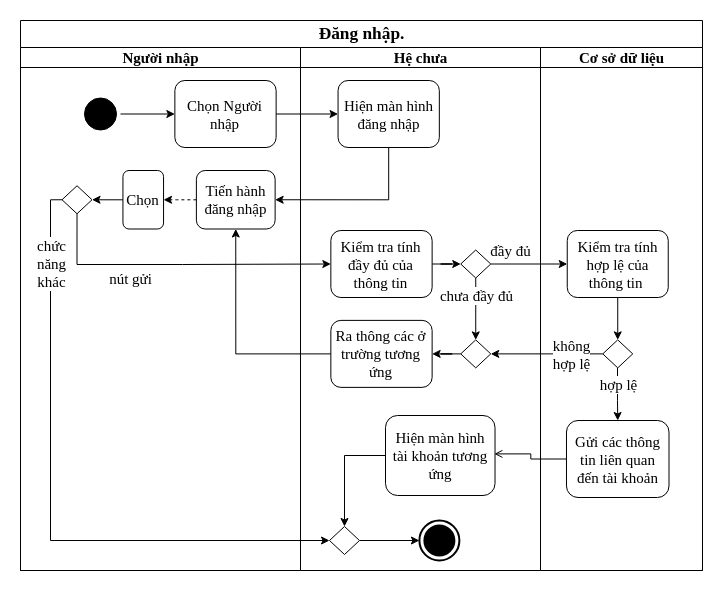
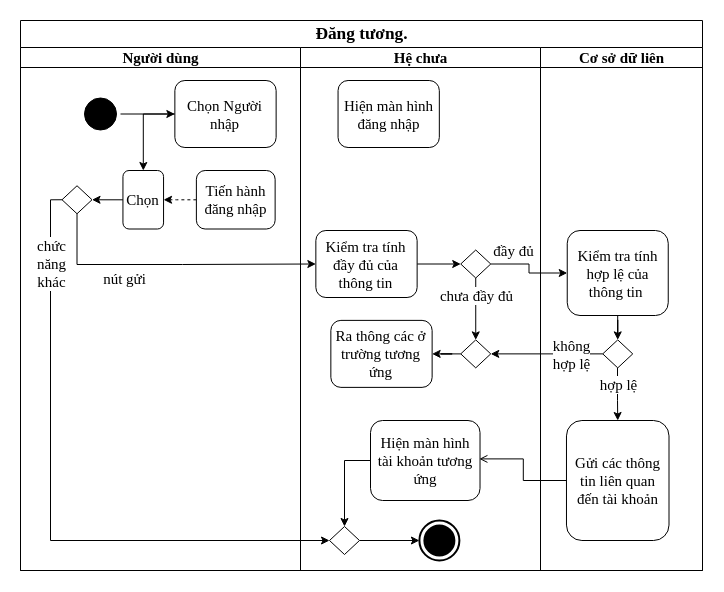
(362, 35) -> (362, 35)
(161, 58) -> (161, 58)
(622, 58) -> (622, 58)
(303, 114) -> (143, 140)
(362, 200) -> none
(381, 264) -> (366, 264)
(618, 264) -> (618, 273)
(236, 343) -> none
(440, 456) -> (425, 461)
(618, 459) -> (618, 481)
